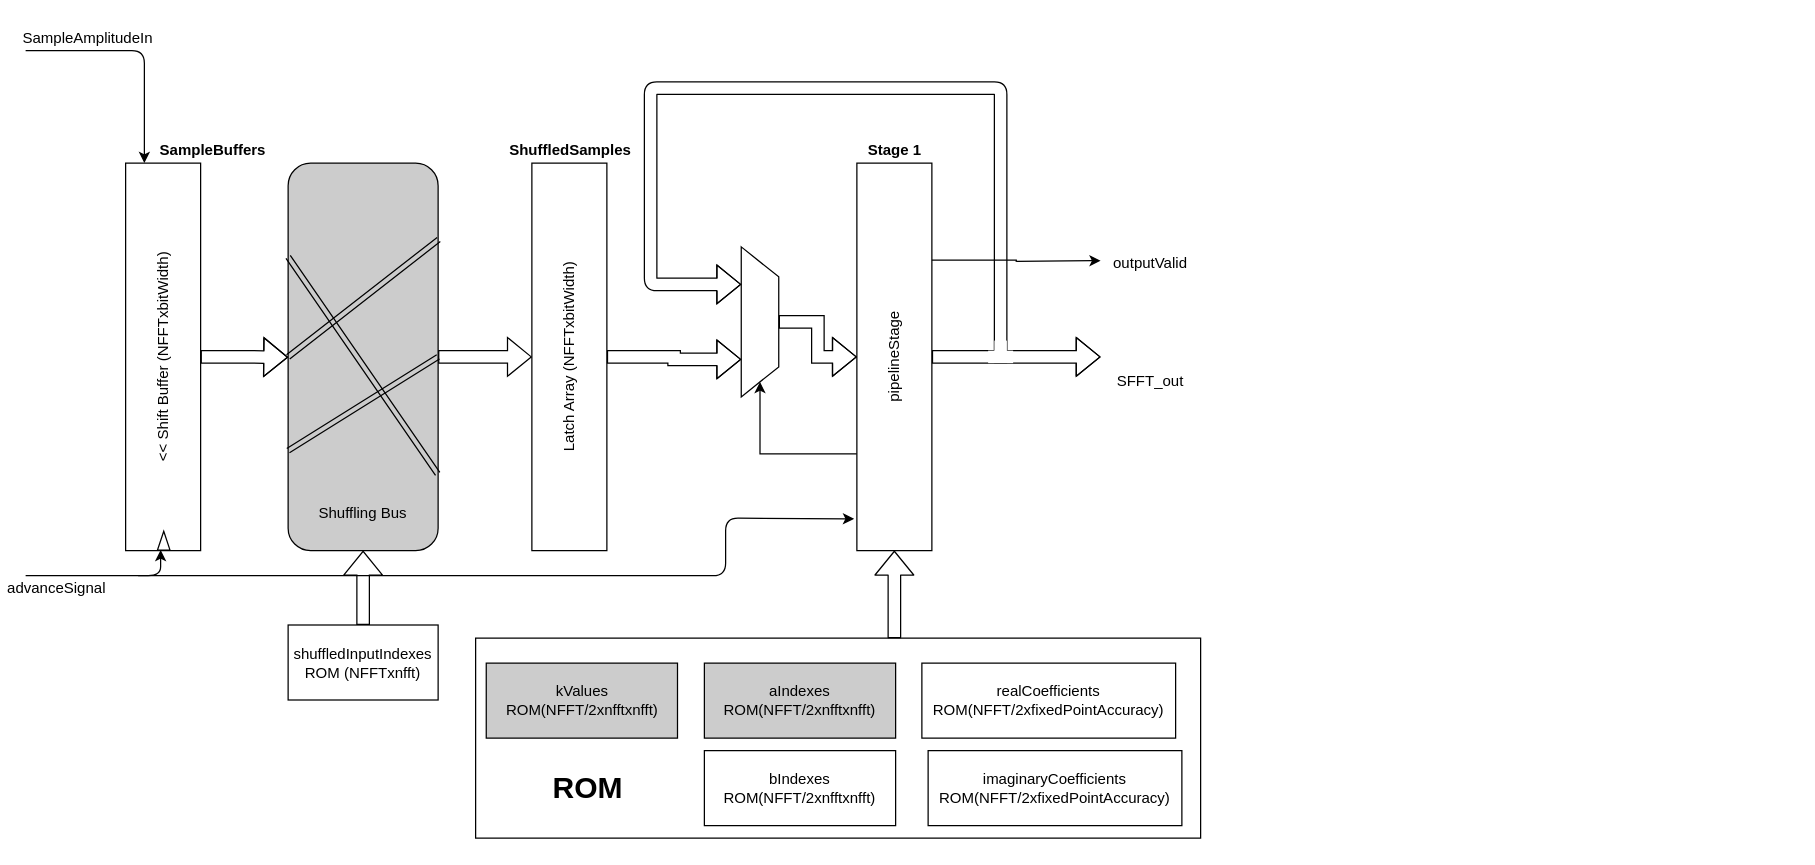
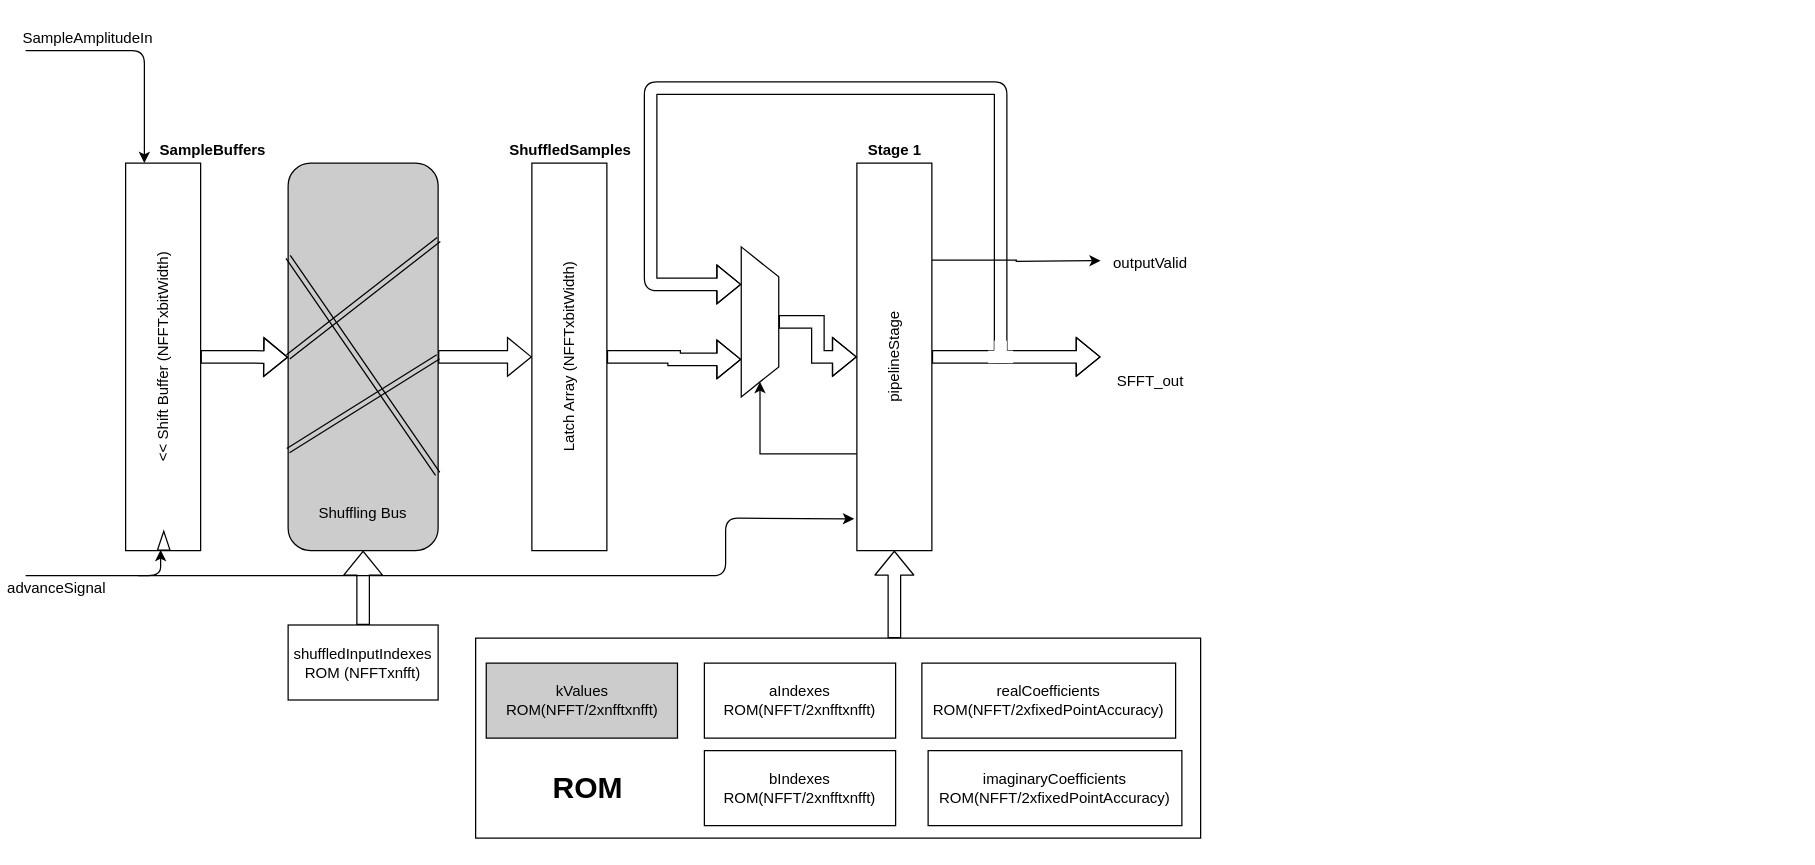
(800, 701) -> (800, 701)
